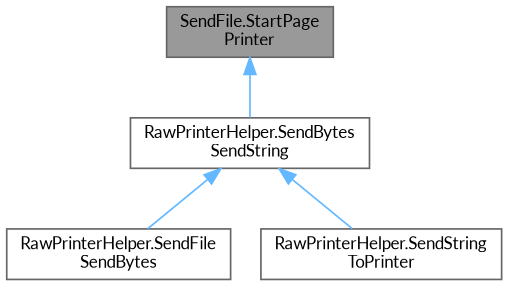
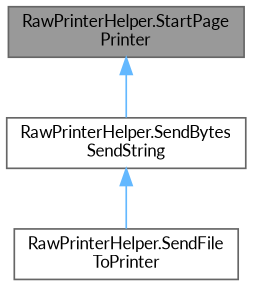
(250, 32) -> (126, 32)
(119, 254) -> (126, 254)
(381, 254) -> none
